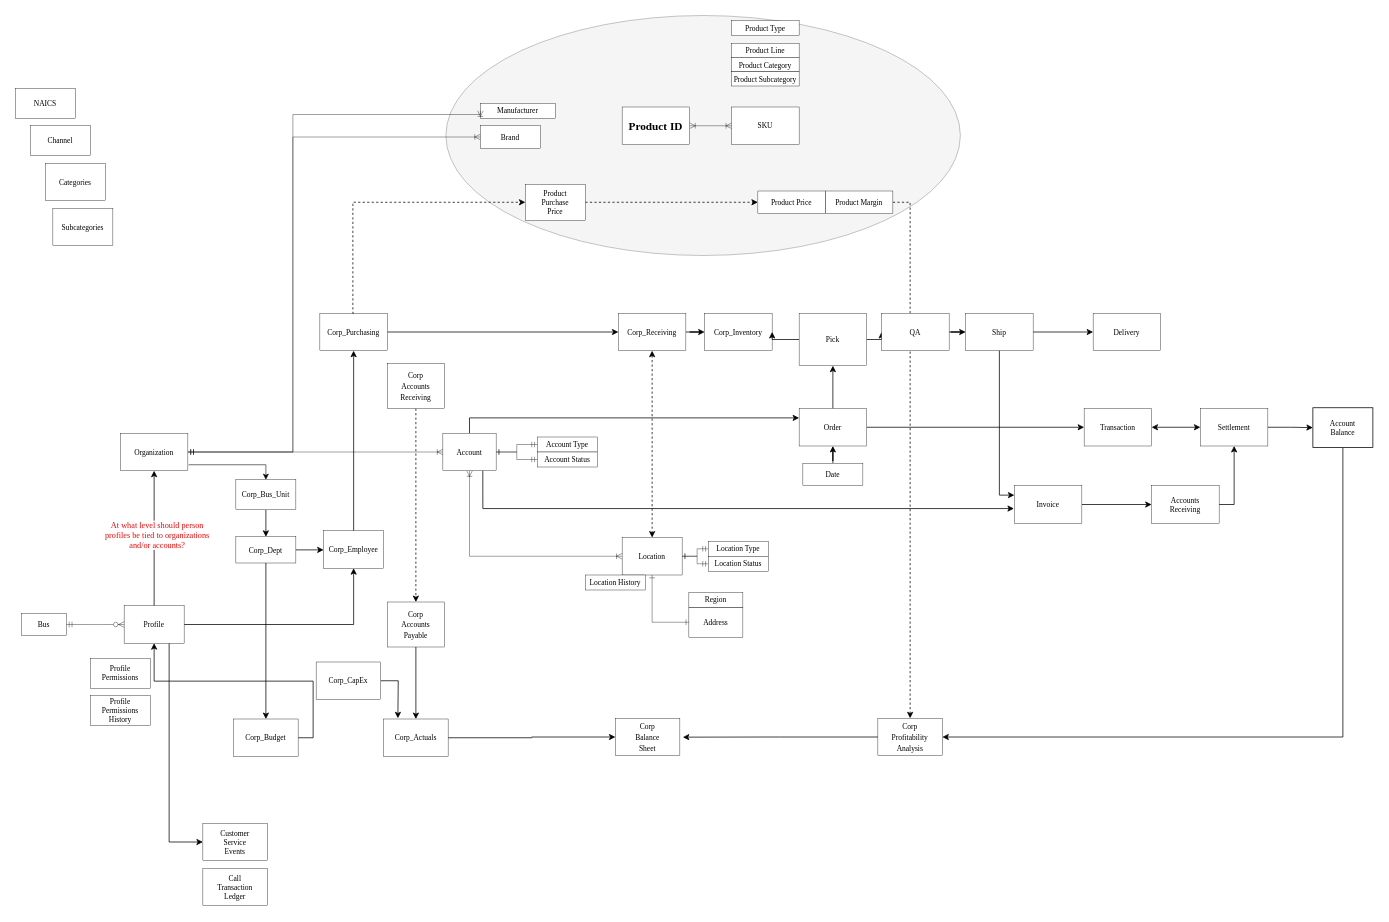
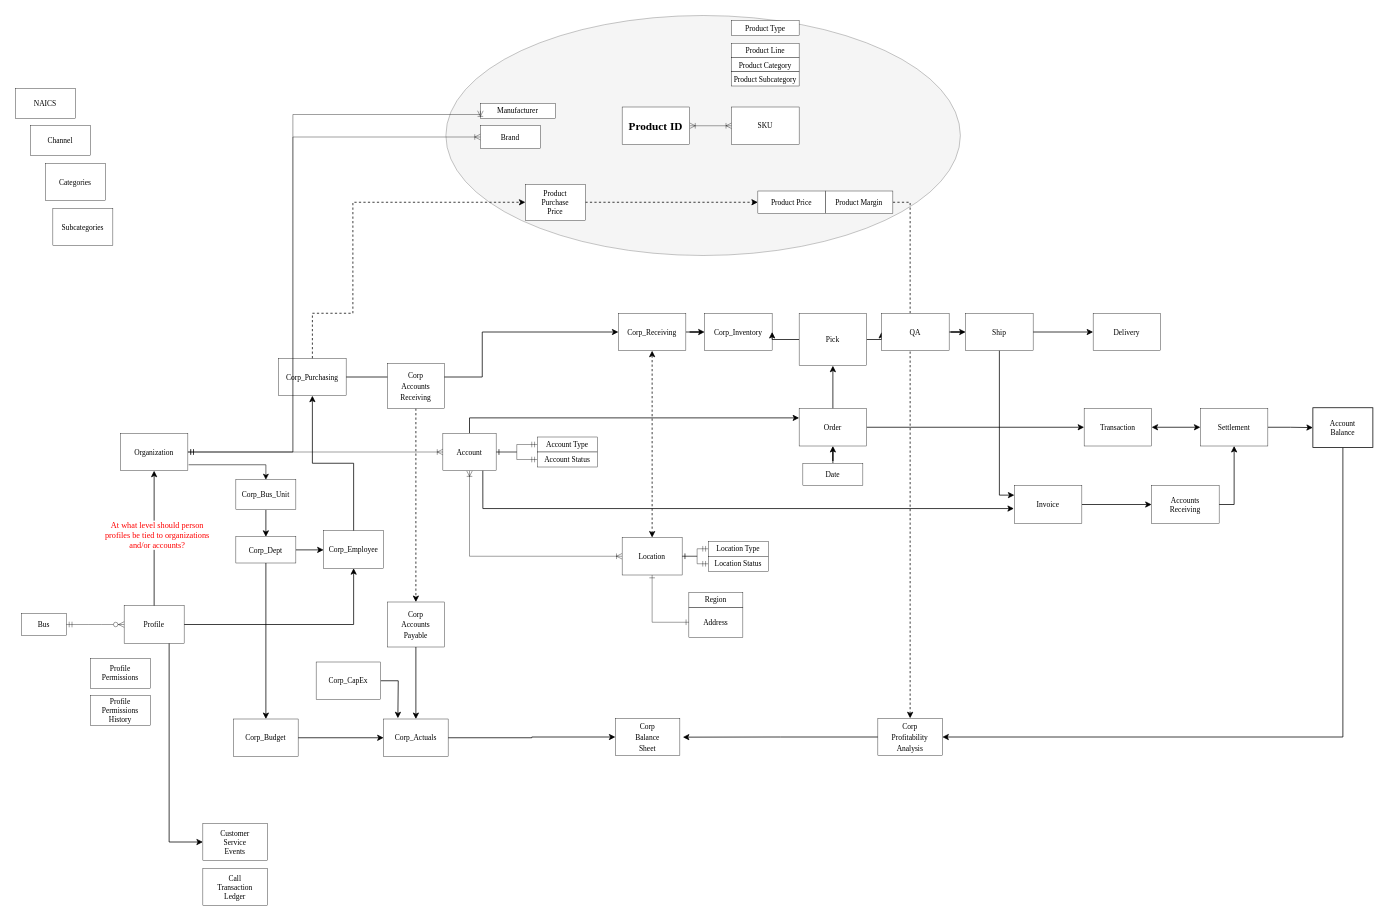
(354, 332) -> (312, 377)
(615, 582) -> none
(313, 681) -> (346, 738)
